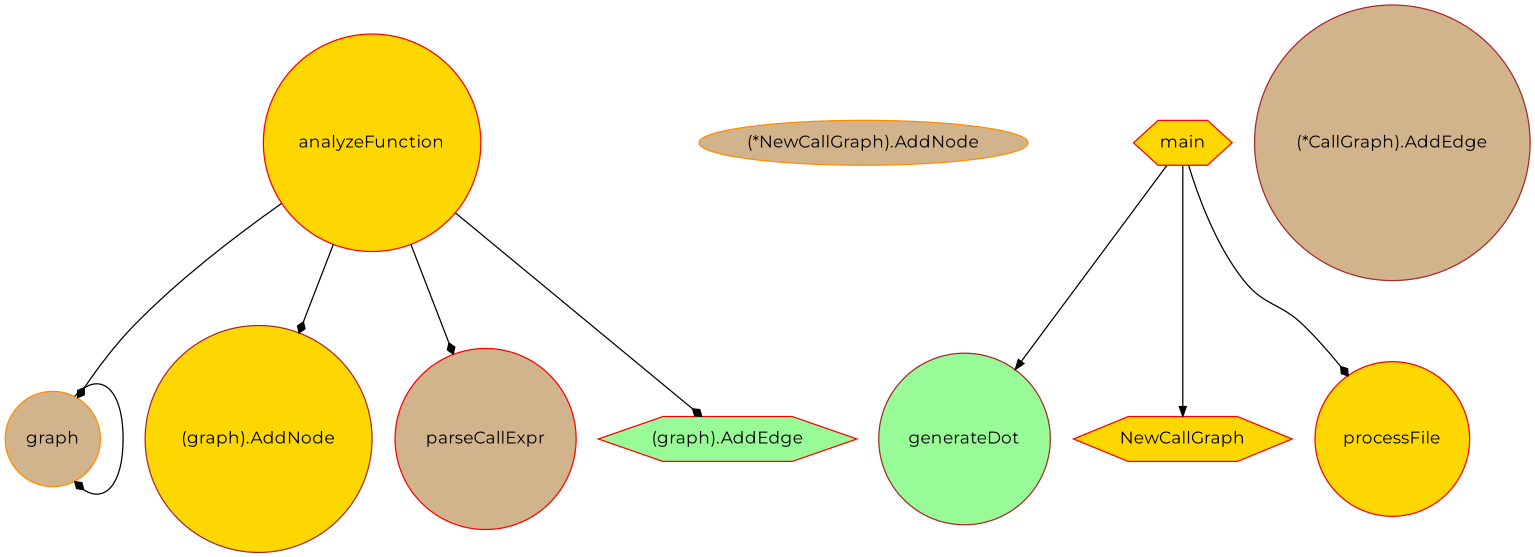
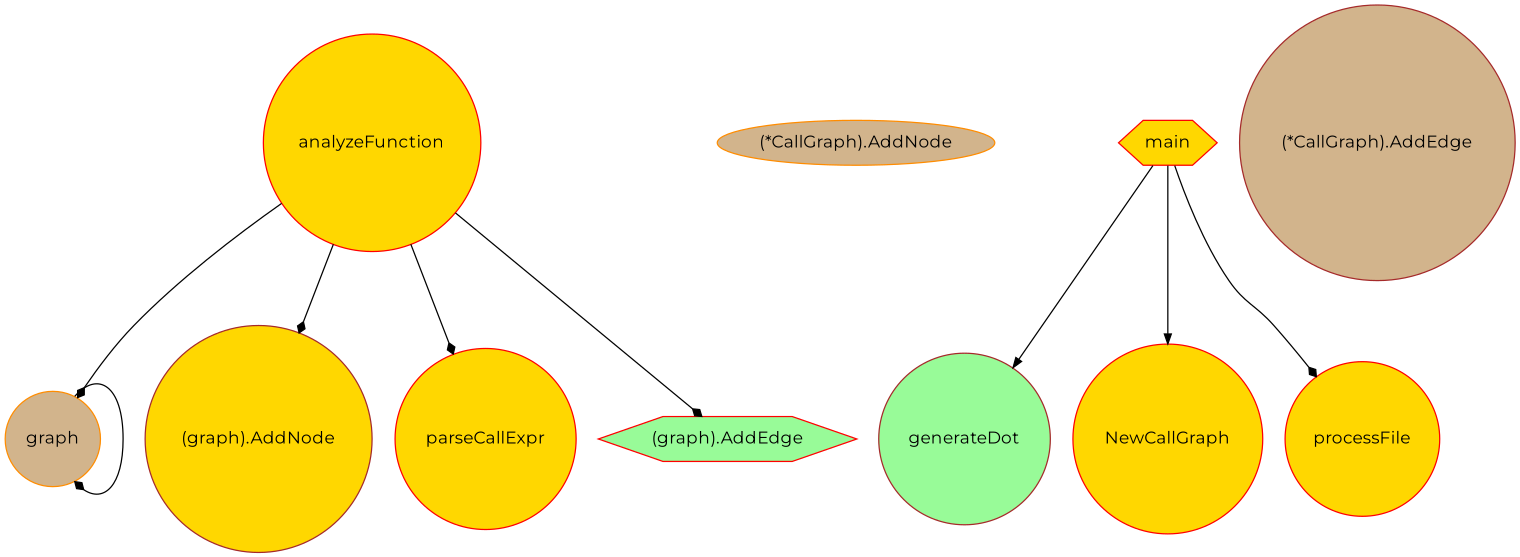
(864, 143) -> (856, 143)
(486, 439) -> (486, 439)
(1183, 439) -> (1168, 439)
